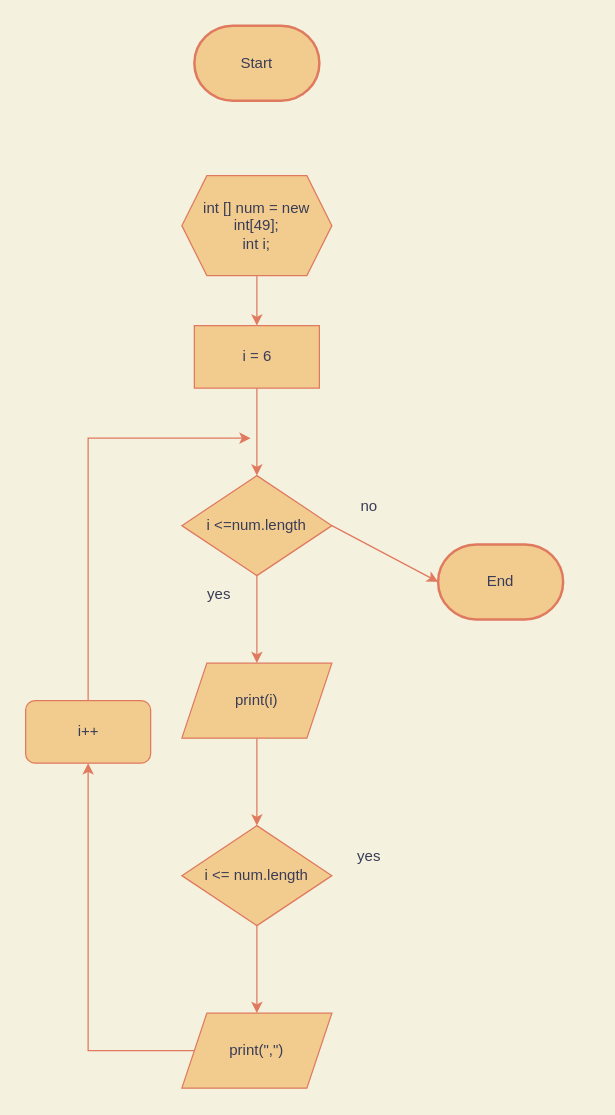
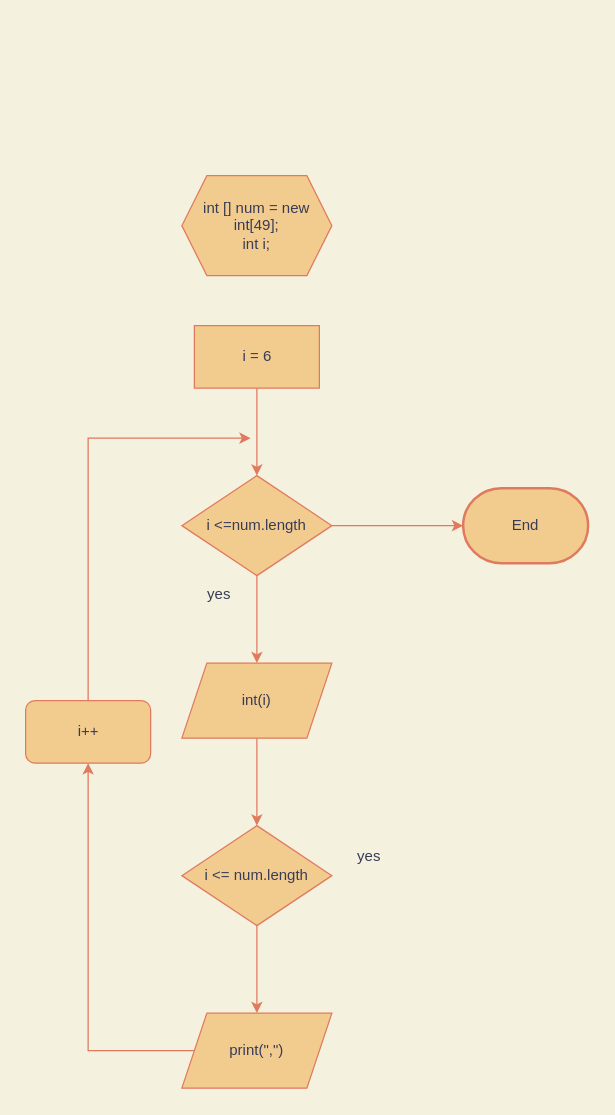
(257, 63) -> none
(257, 297) -> none
(369, 507) -> none
(501, 582) -> (526, 526)
(257, 701) -> (257, 701)
